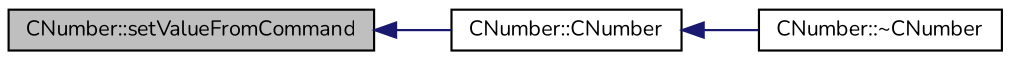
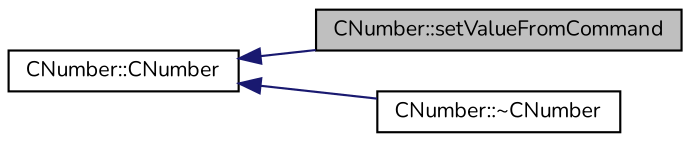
(424, 30) -> (288, 53)
